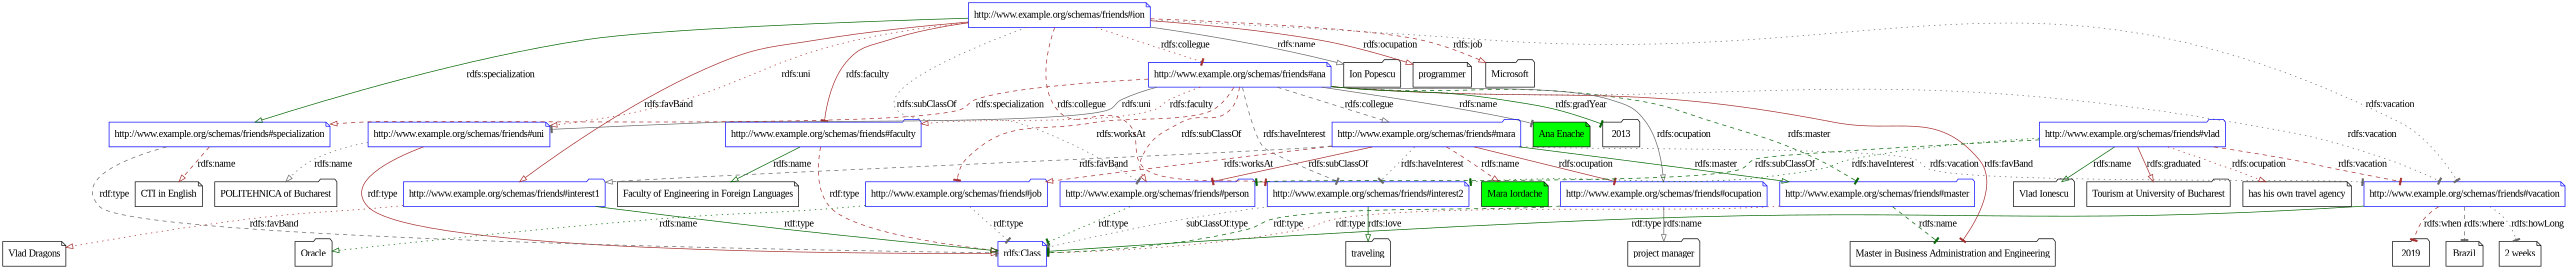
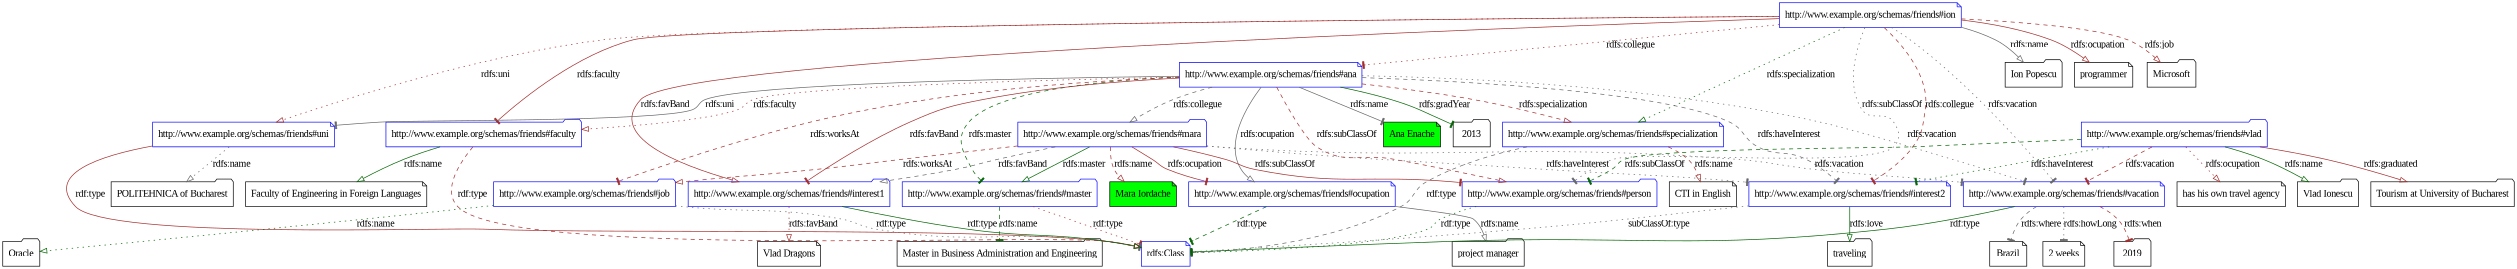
(610, 37) -> (1745, 73)
(1704, 103) -> (985, 99)
